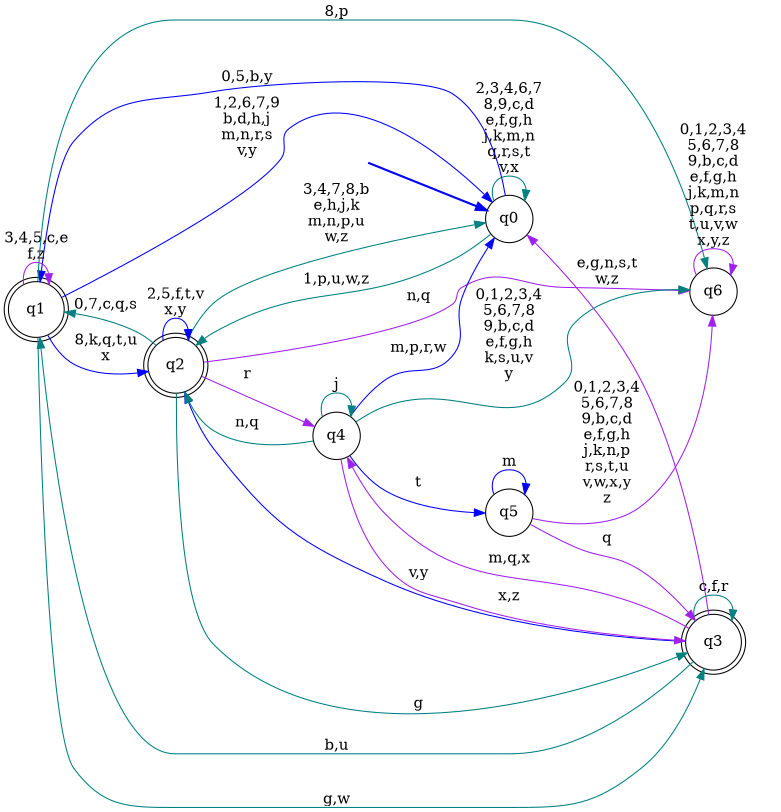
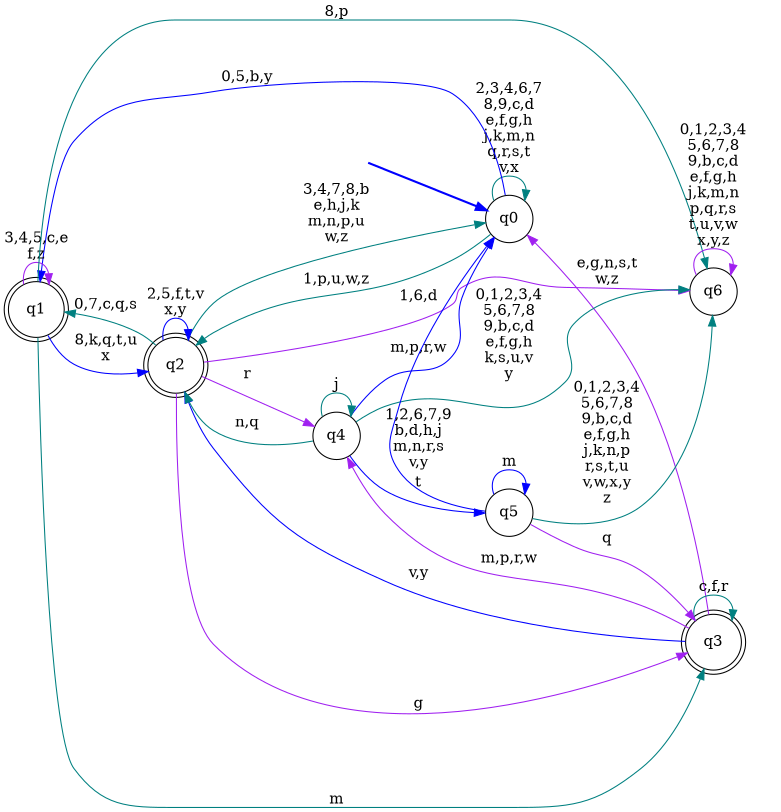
(279, 160) -> (404, 389)
(419, 296) -> (419, 296)
(670, 474) -> (670, 474)
(509, 558) -> (509, 558)
(400, 580) -> none
(314, 700) -> (314, 700)
(225, 754) -> none
(337, 800) -> (337, 800)
